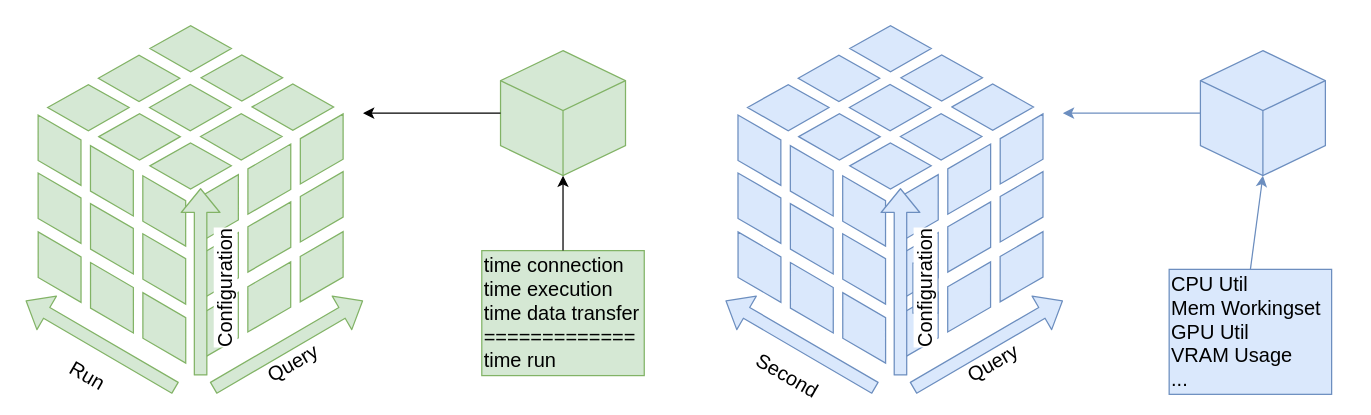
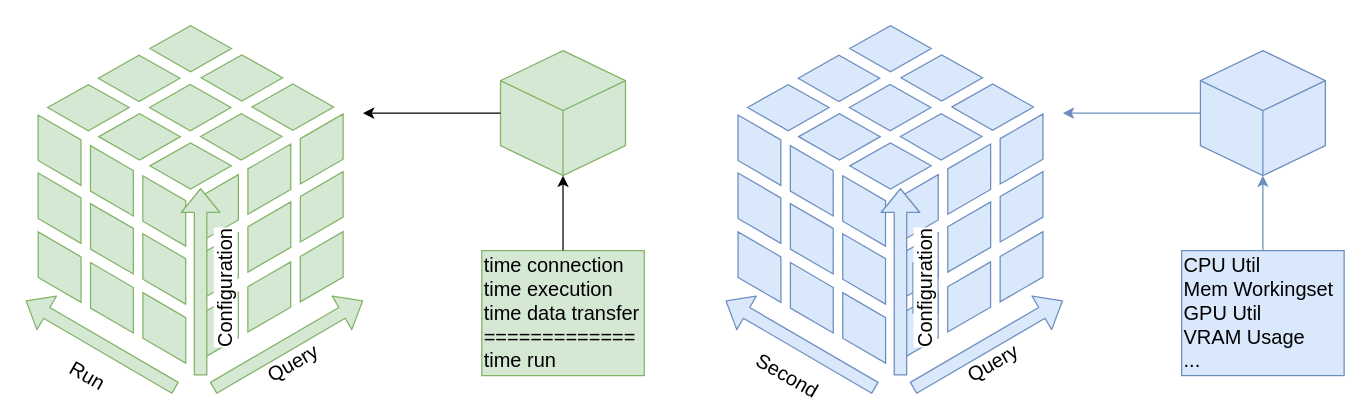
(1251, 332) -> (1263, 313)
